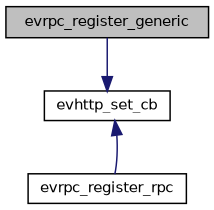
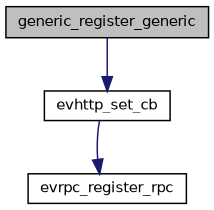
(107, 22) -> (107, 22)
(117, 155) -> (97, 140)
